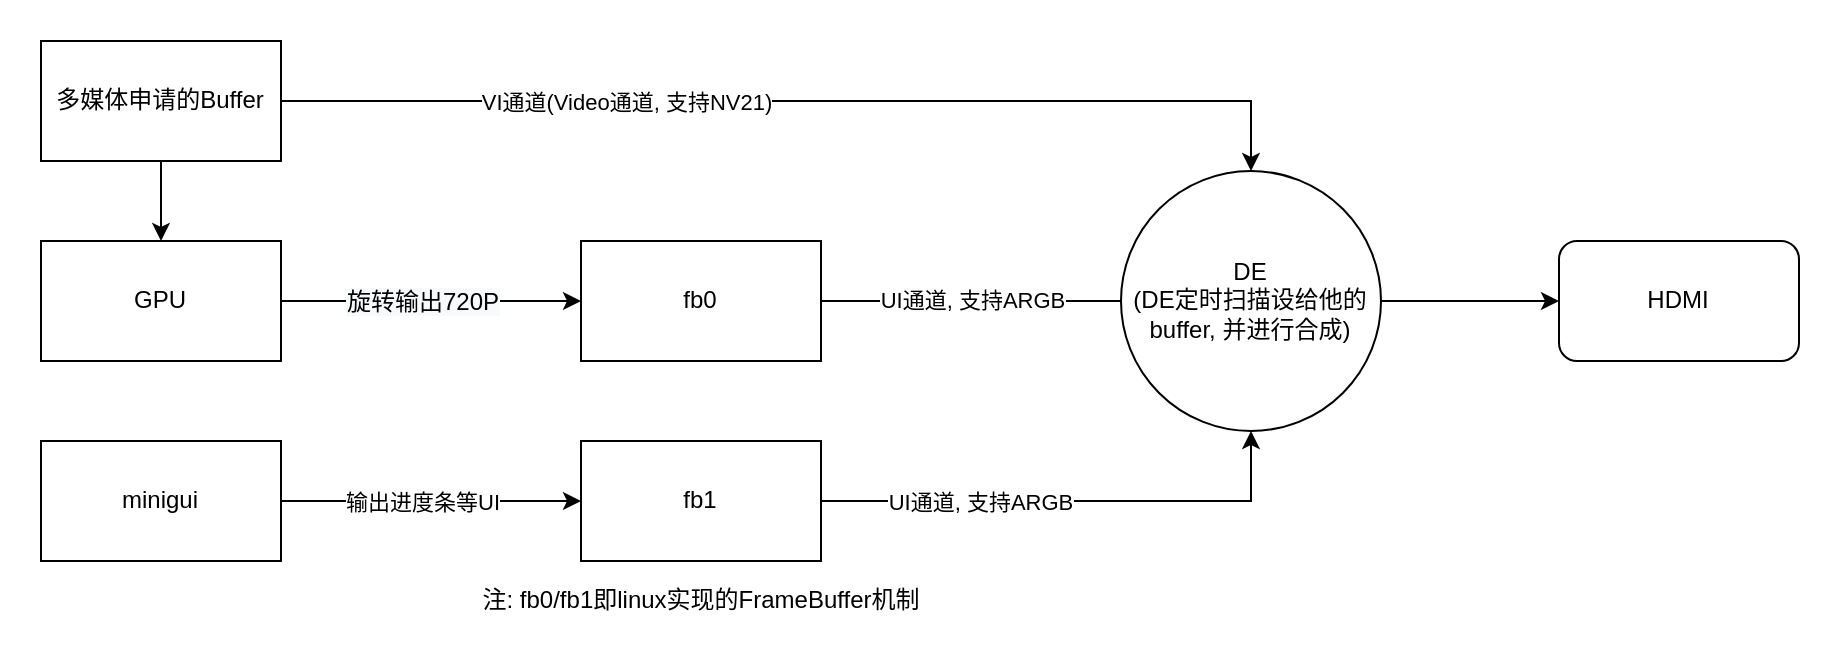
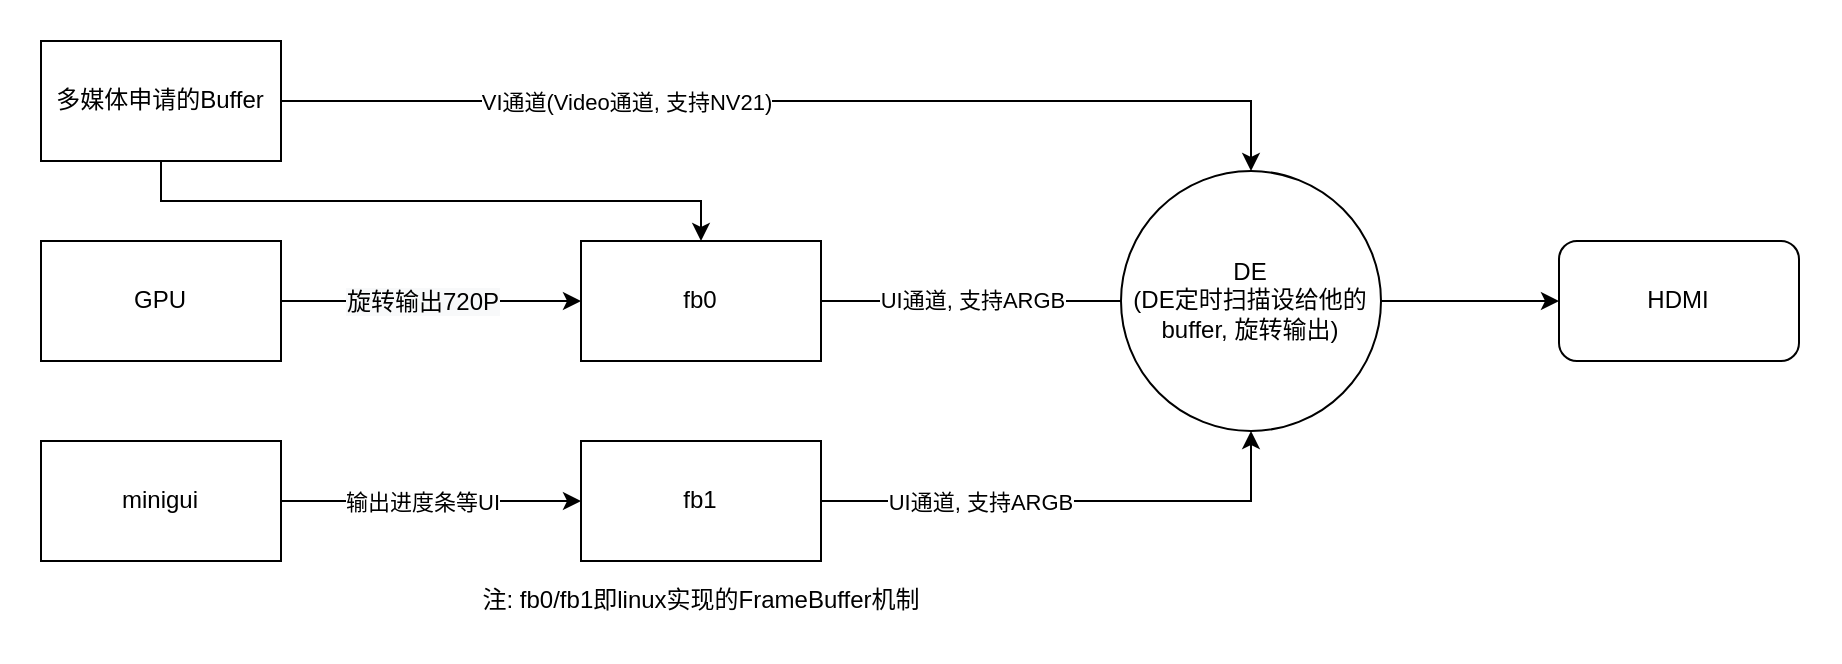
(161, 213) -> (443, 201)
(1251, 301) -> (1251, 301)
